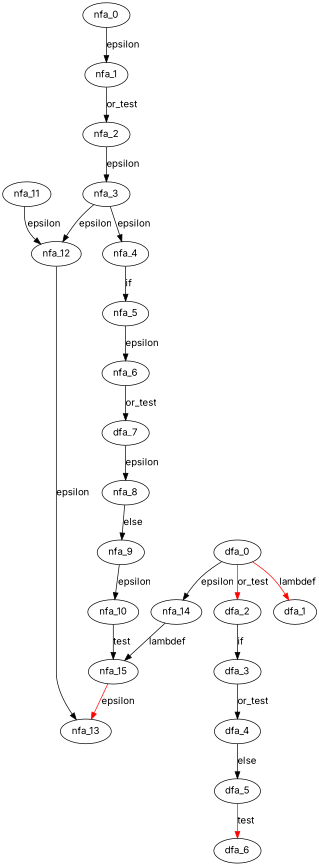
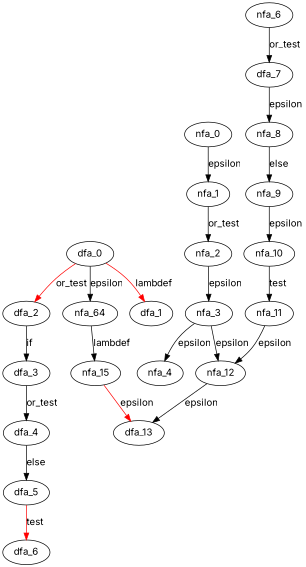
(126, 314) -> none
(176, 612) -> (90, 314)
(113, 638) -> (269, 280)
(86, 731) -> (139, 433)
